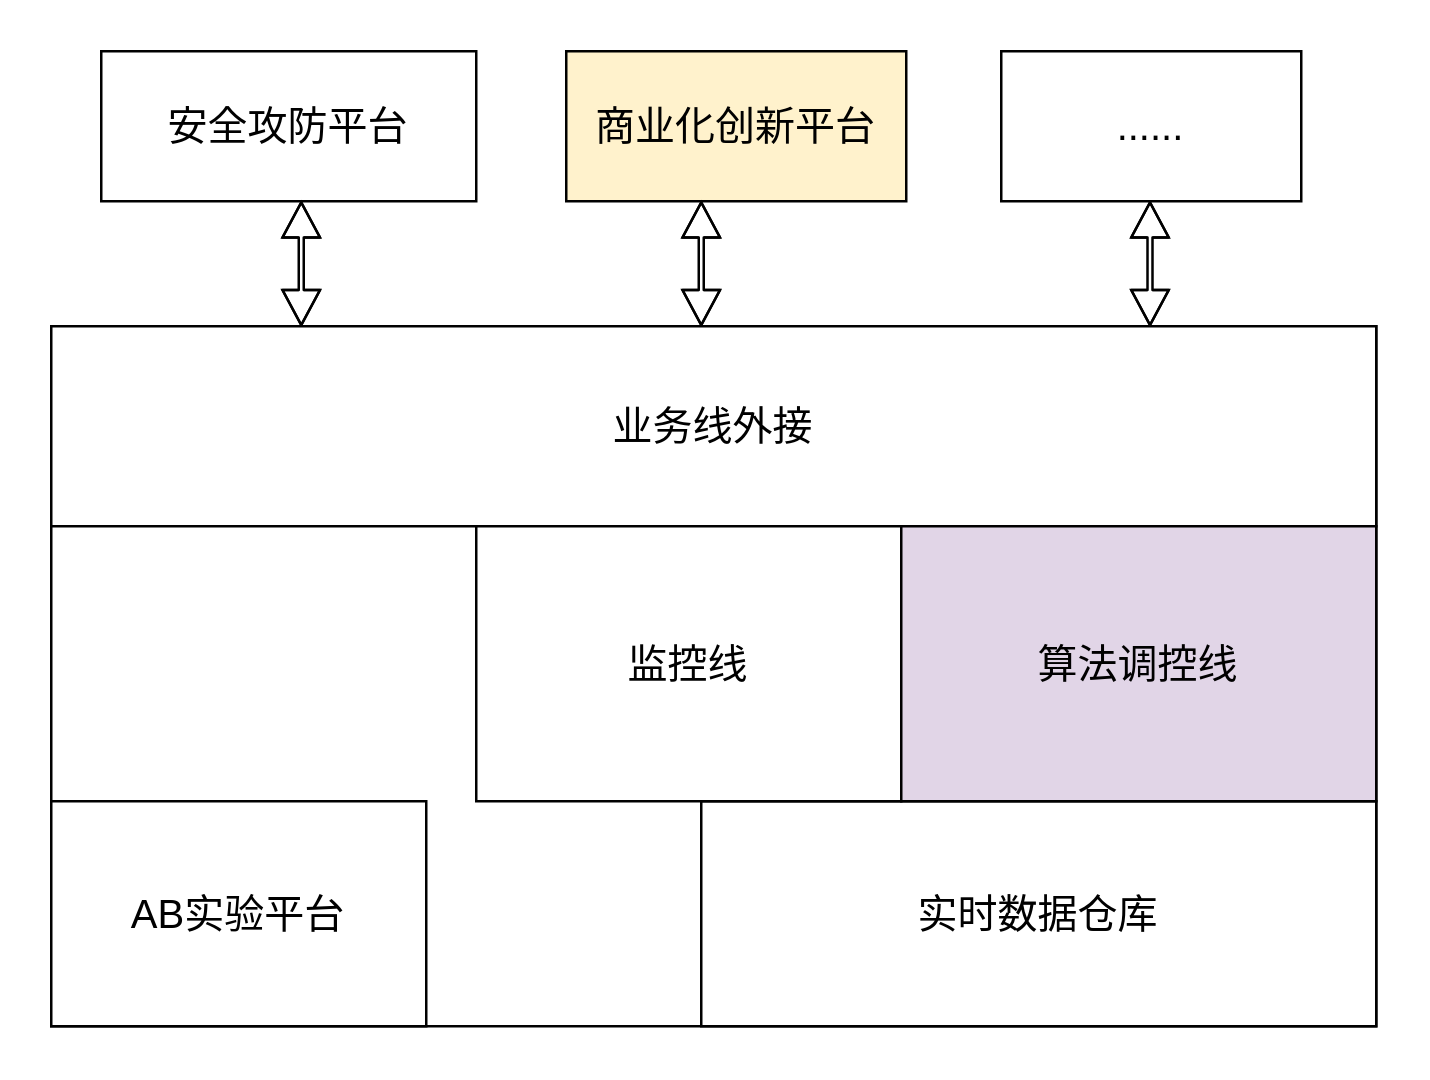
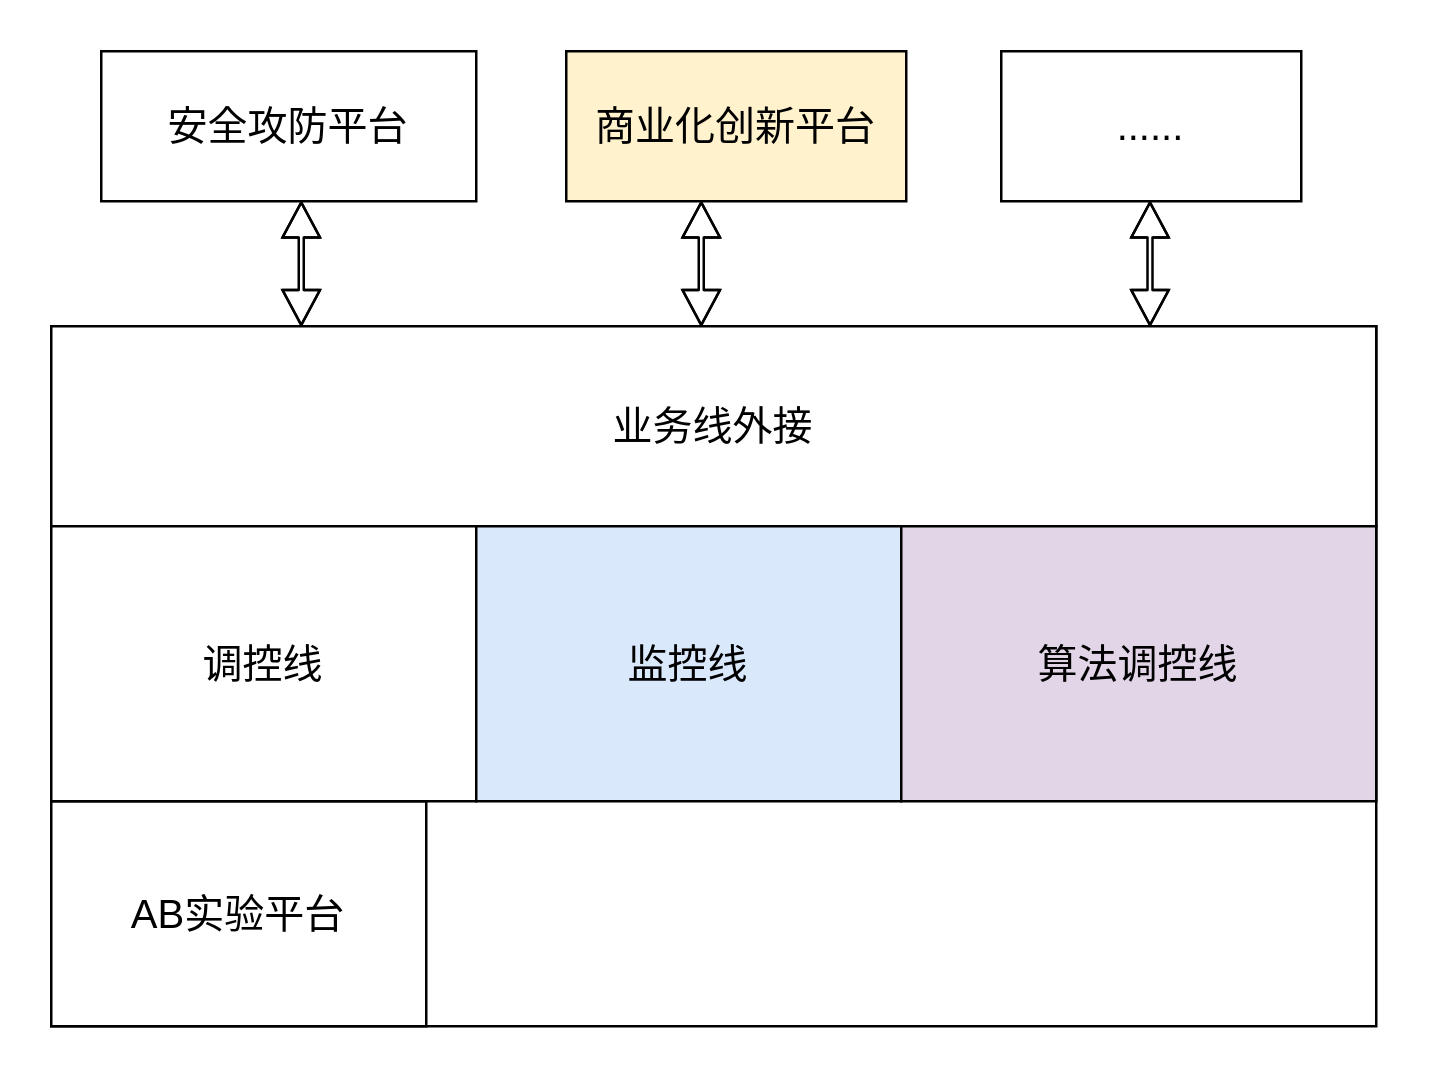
none -> (264, 664)
(689, 664) -> (689, 664)
(1039, 914) -> none
